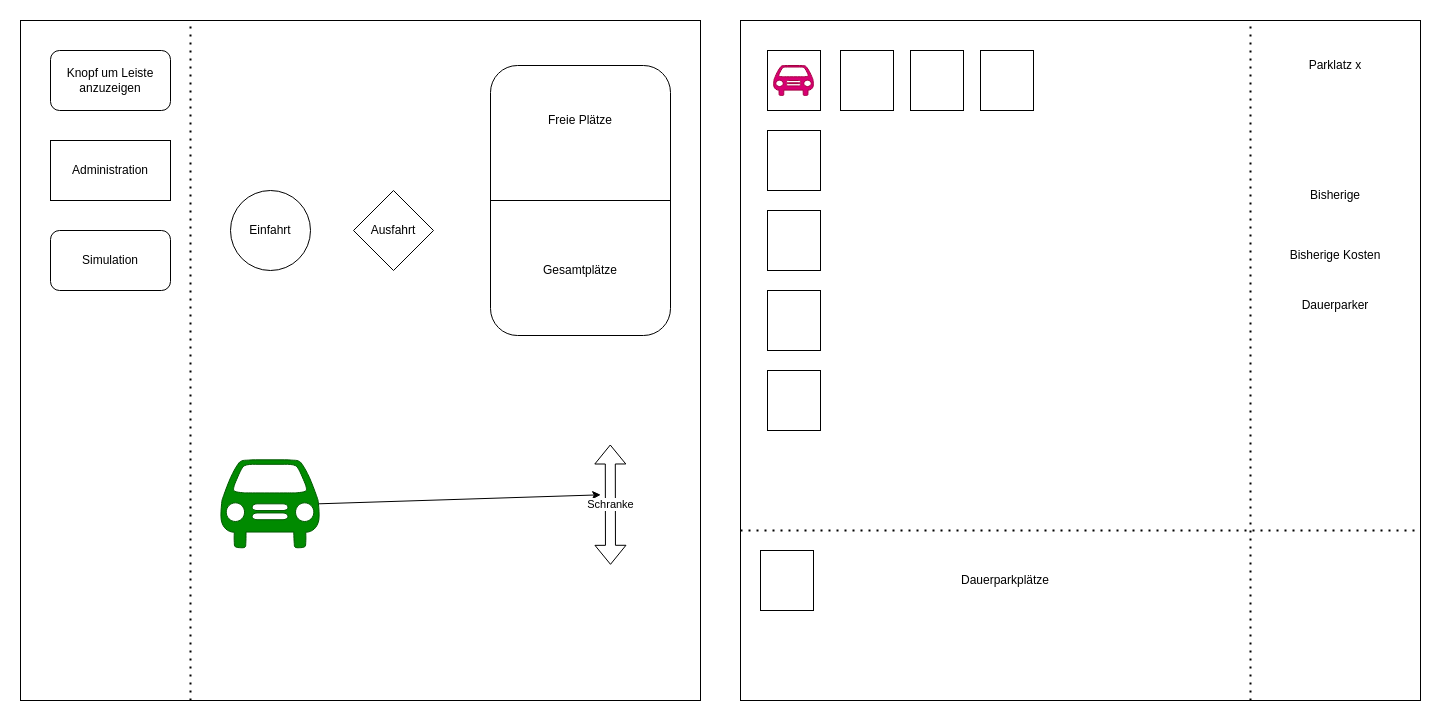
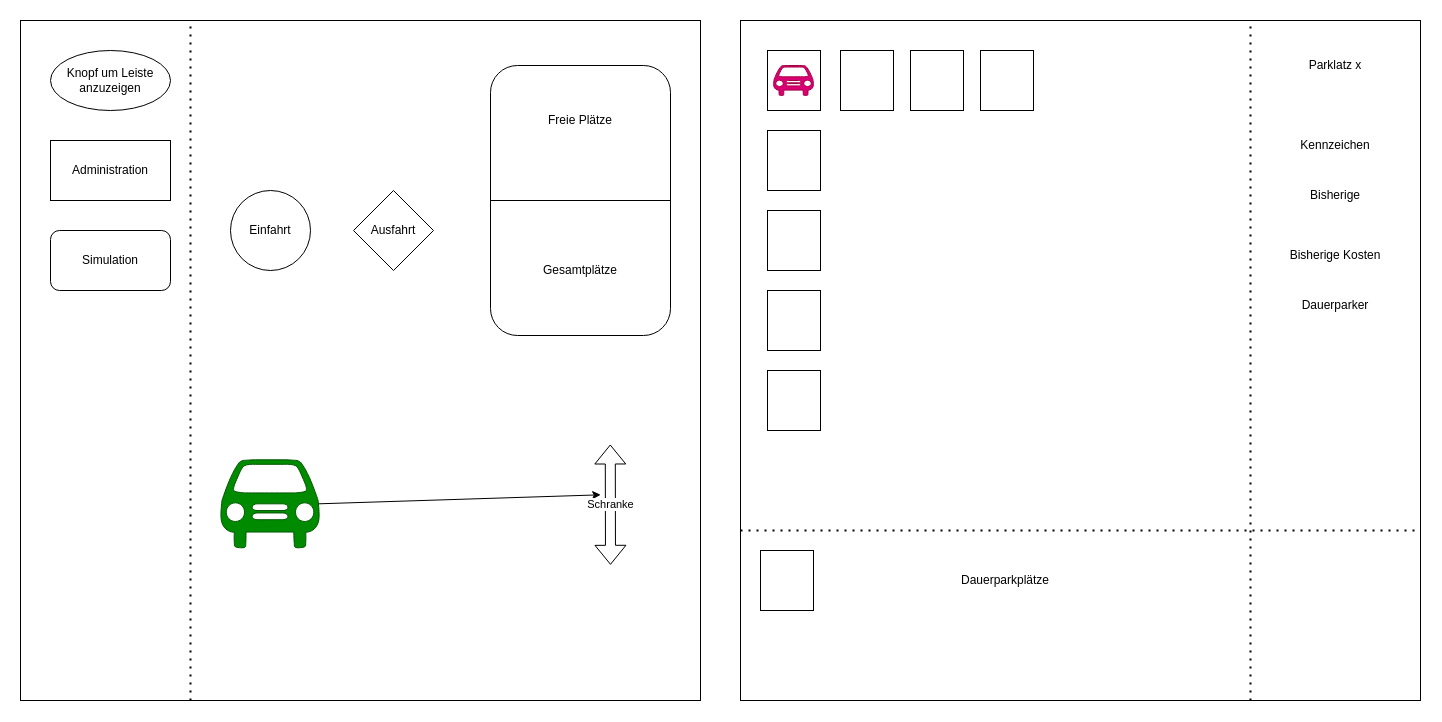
(111, 81) -> (111, 81)
none -> (1336, 146)
